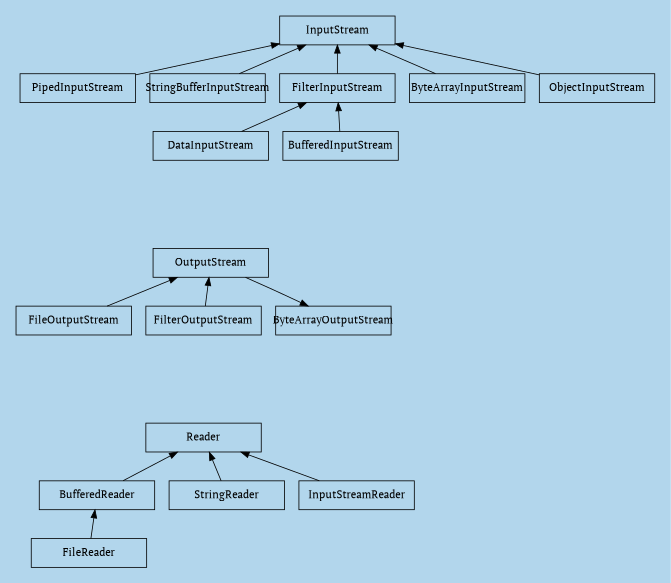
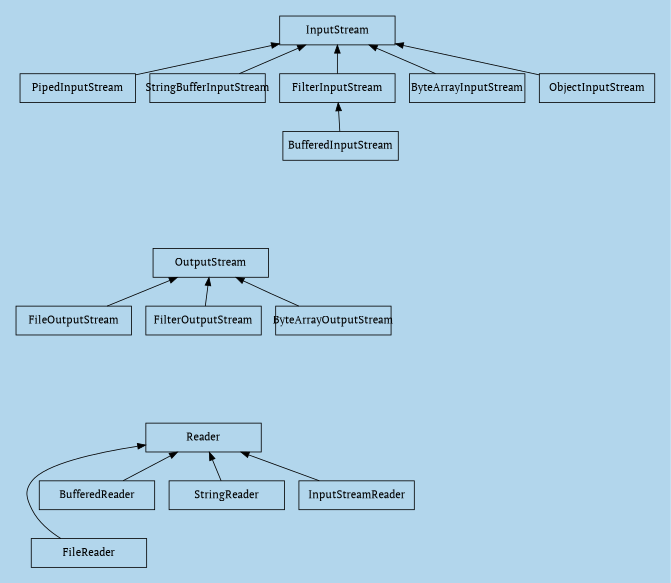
(211, 146) -> none
(273, 290) -> (271, 294)
(92, 528) -> (48, 469)
